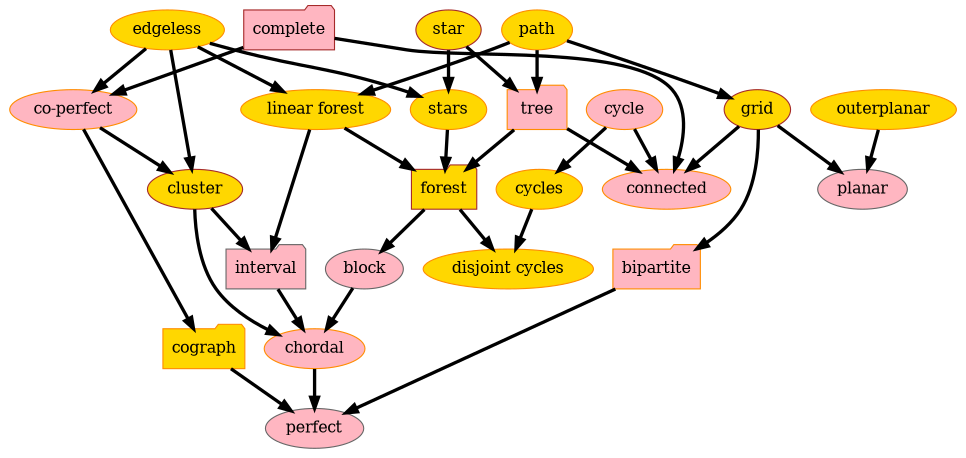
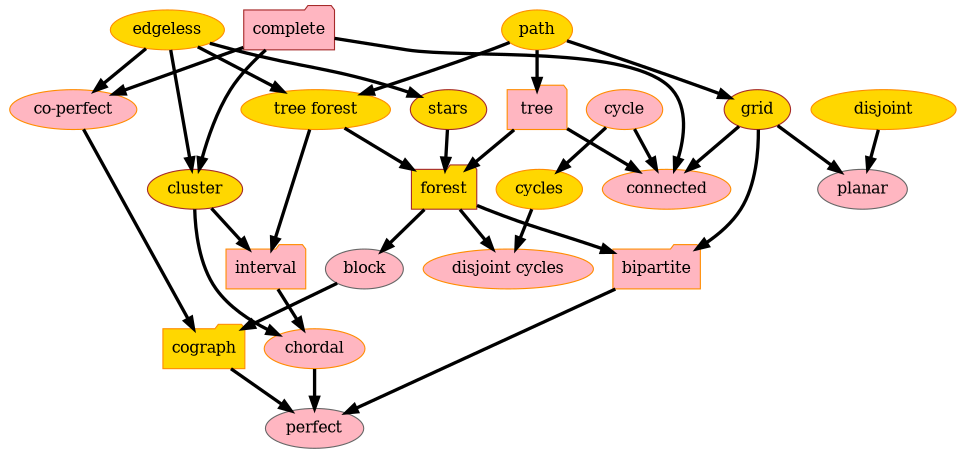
(449, 30) -> none
(316, 110) -> (316, 110)
(449, 110) -> (449, 110)
(884, 110) -> (884, 110)
(130, 147) -> (225, 99)
none -> (539, 228)
(266, 269) -> (266, 269)
(508, 269) -> (508, 269)
(343, 304) -> (295, 303)
